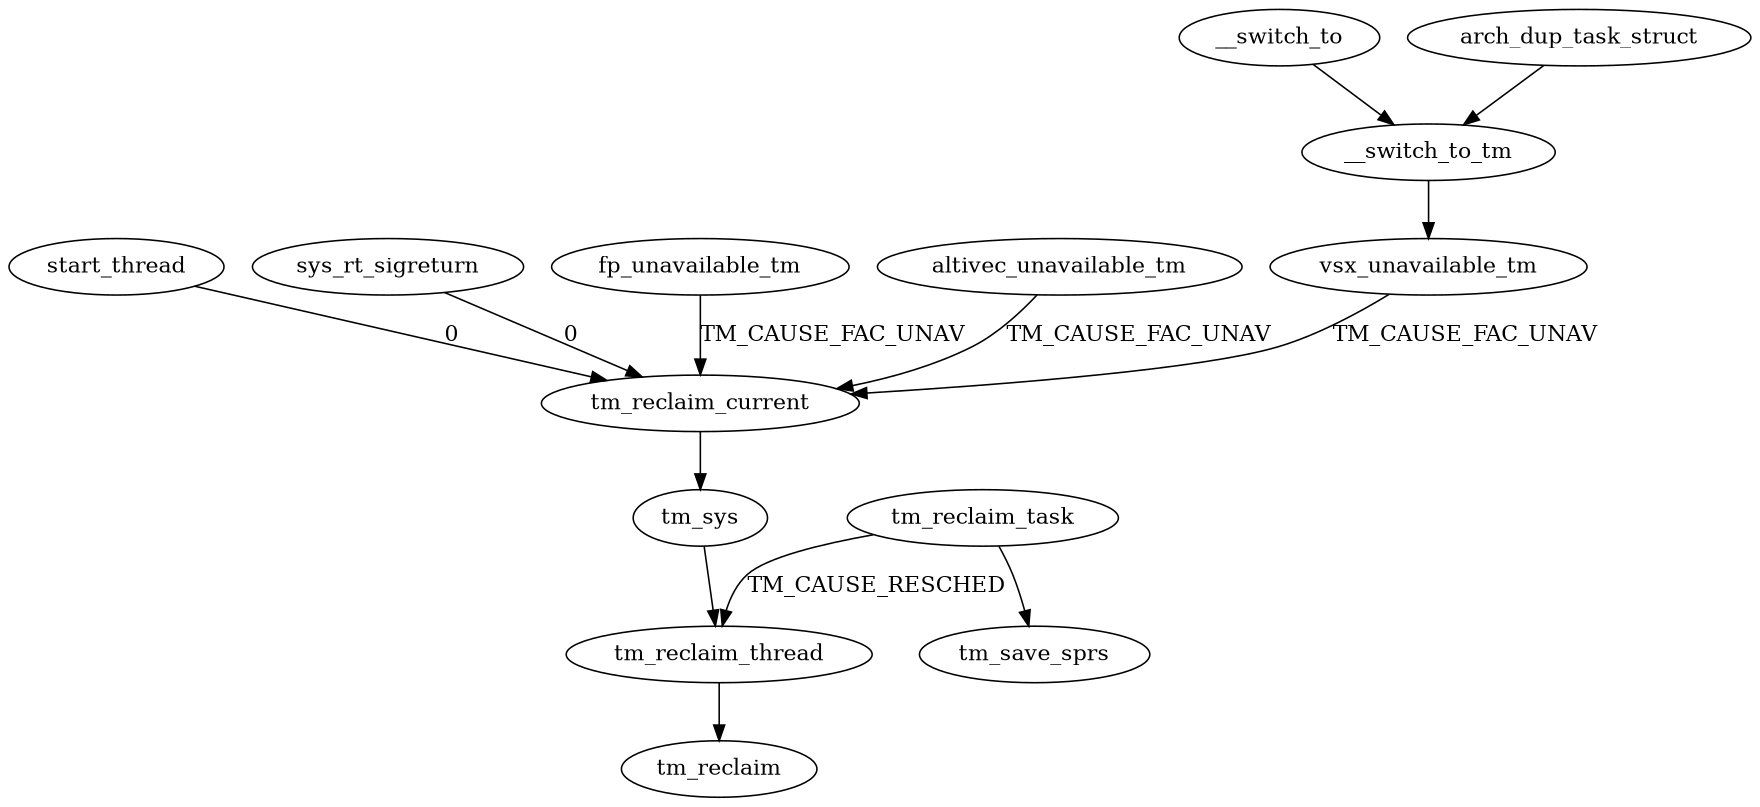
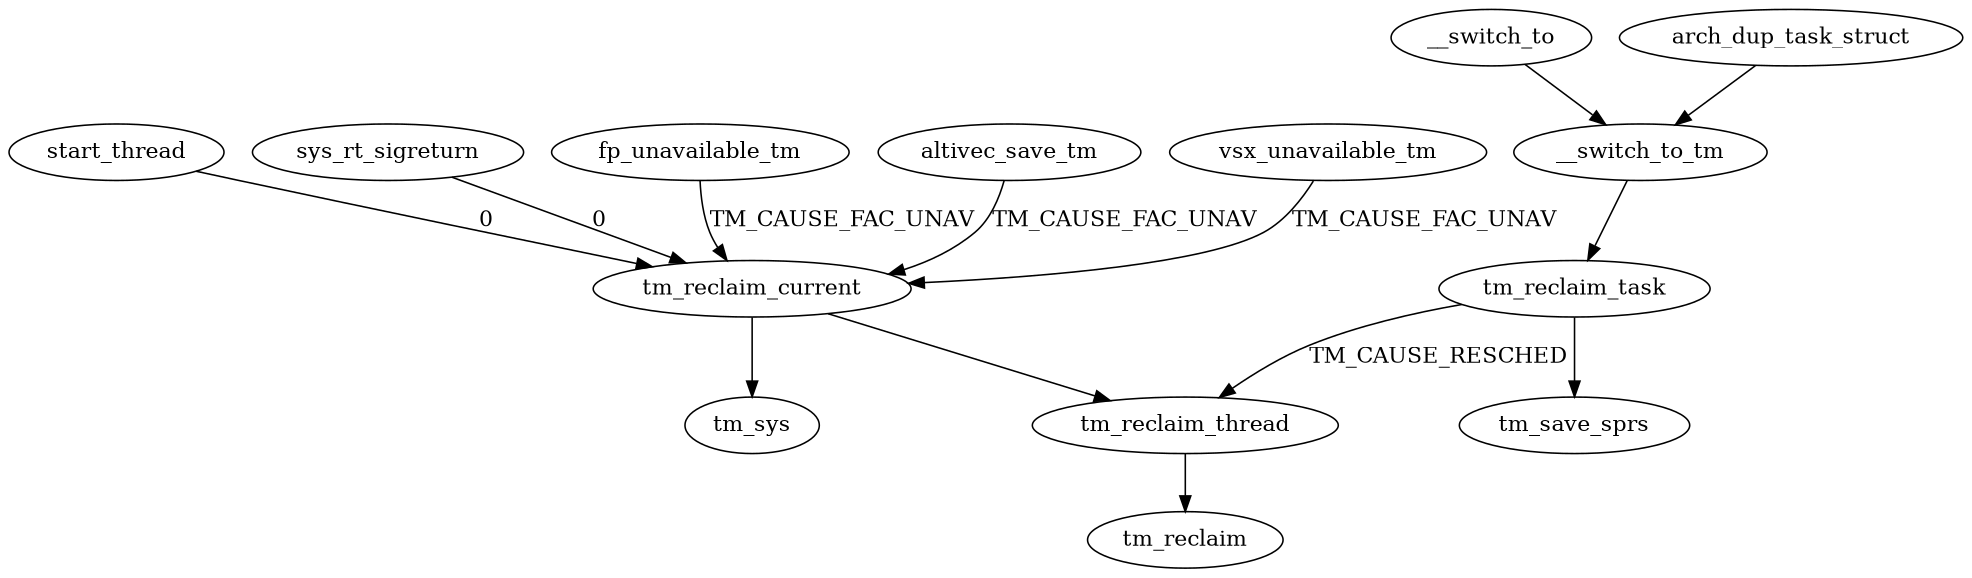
(1429, 202) -> (1611, 213)
(1060, 267) -> (1010, 152)
(709, 578) -> (961, 355)
